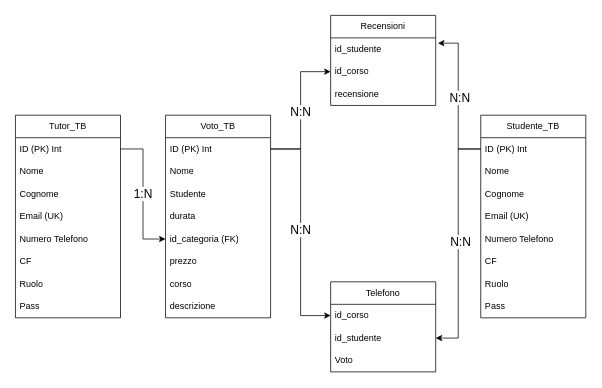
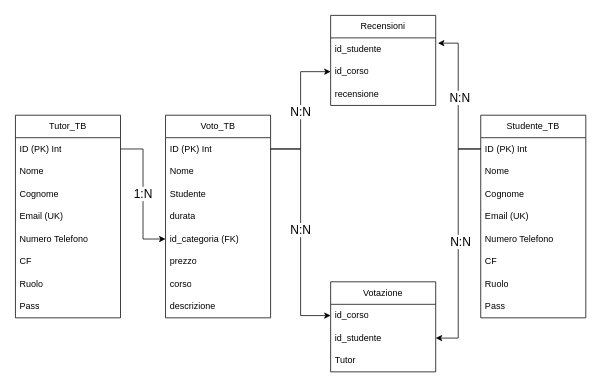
(383, 293) -> (383, 293)
(345, 360) -> (347, 360)
